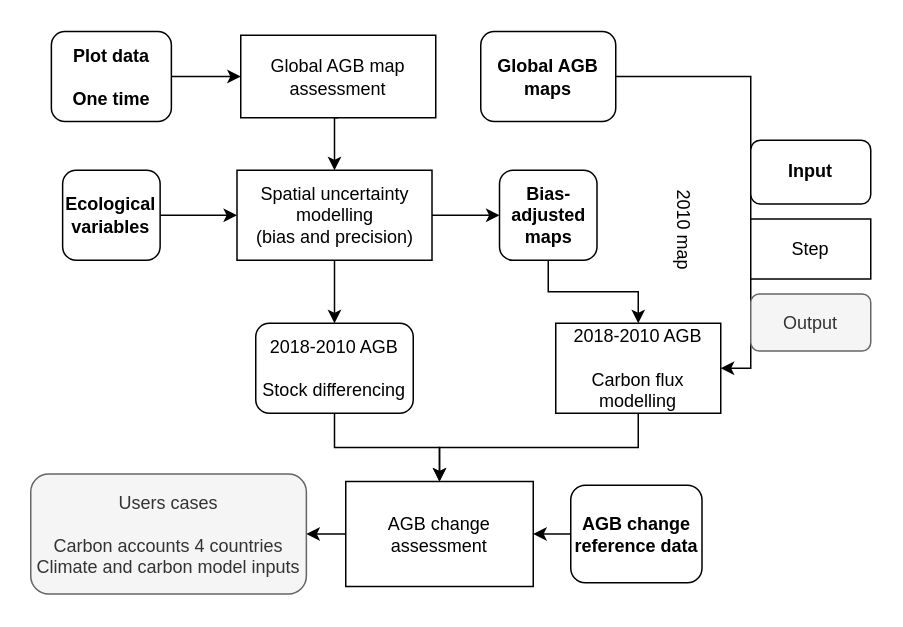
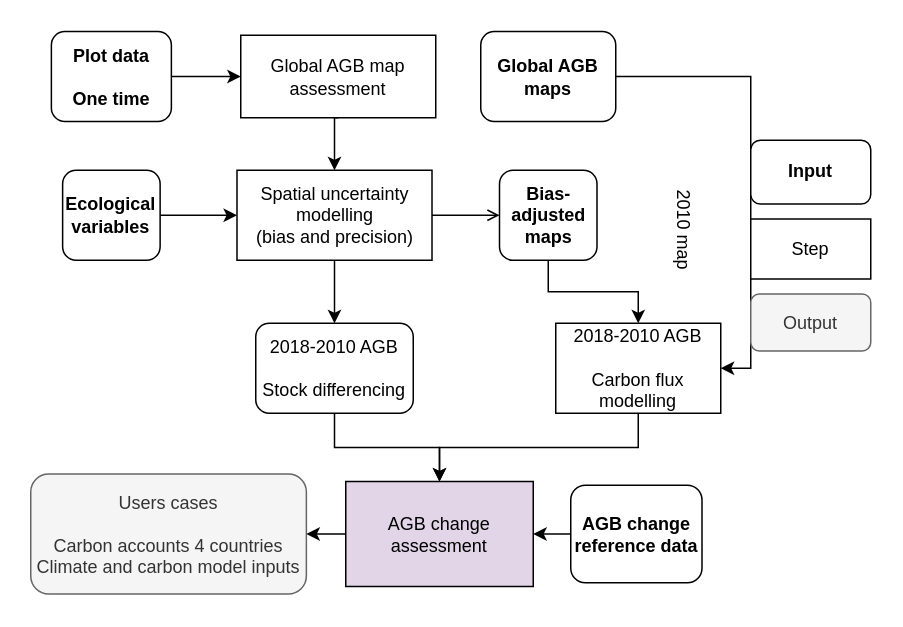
(488, 215) -> (490, 215)
(440, 534) -> (440, 534)
